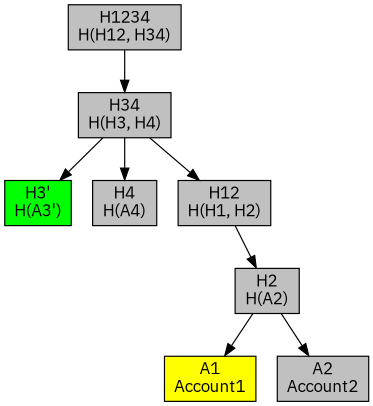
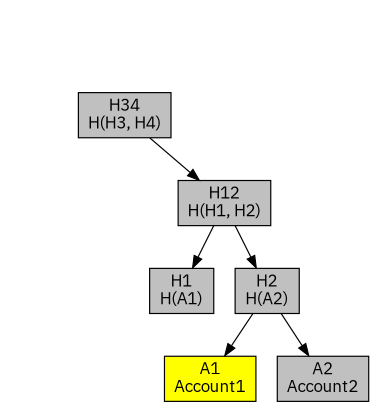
(125, 27) -> none
(38, 203) -> none
(125, 203) -> none
none -> (182, 291)
